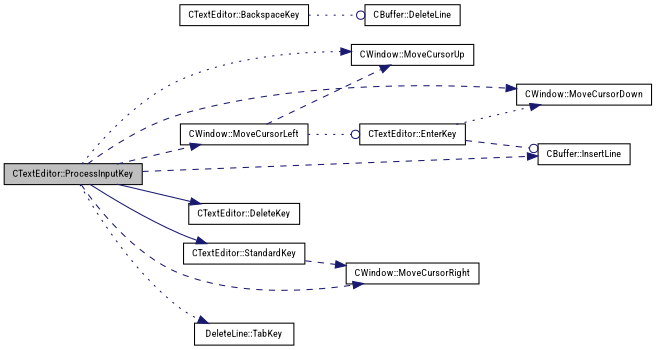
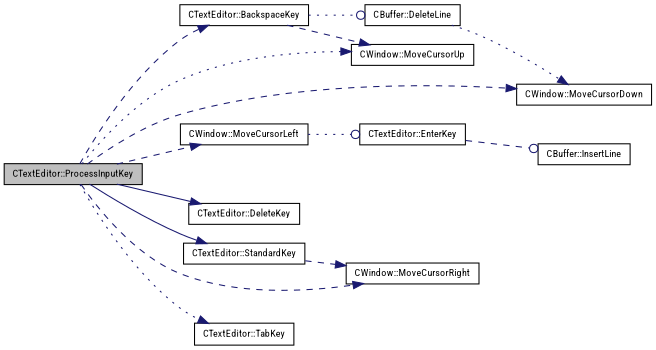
(324, 97) -> (323, 34)
(493, 116) -> (507, 49)
(335, 164) -> (131, 89)
(244, 334) -> (244, 334)
